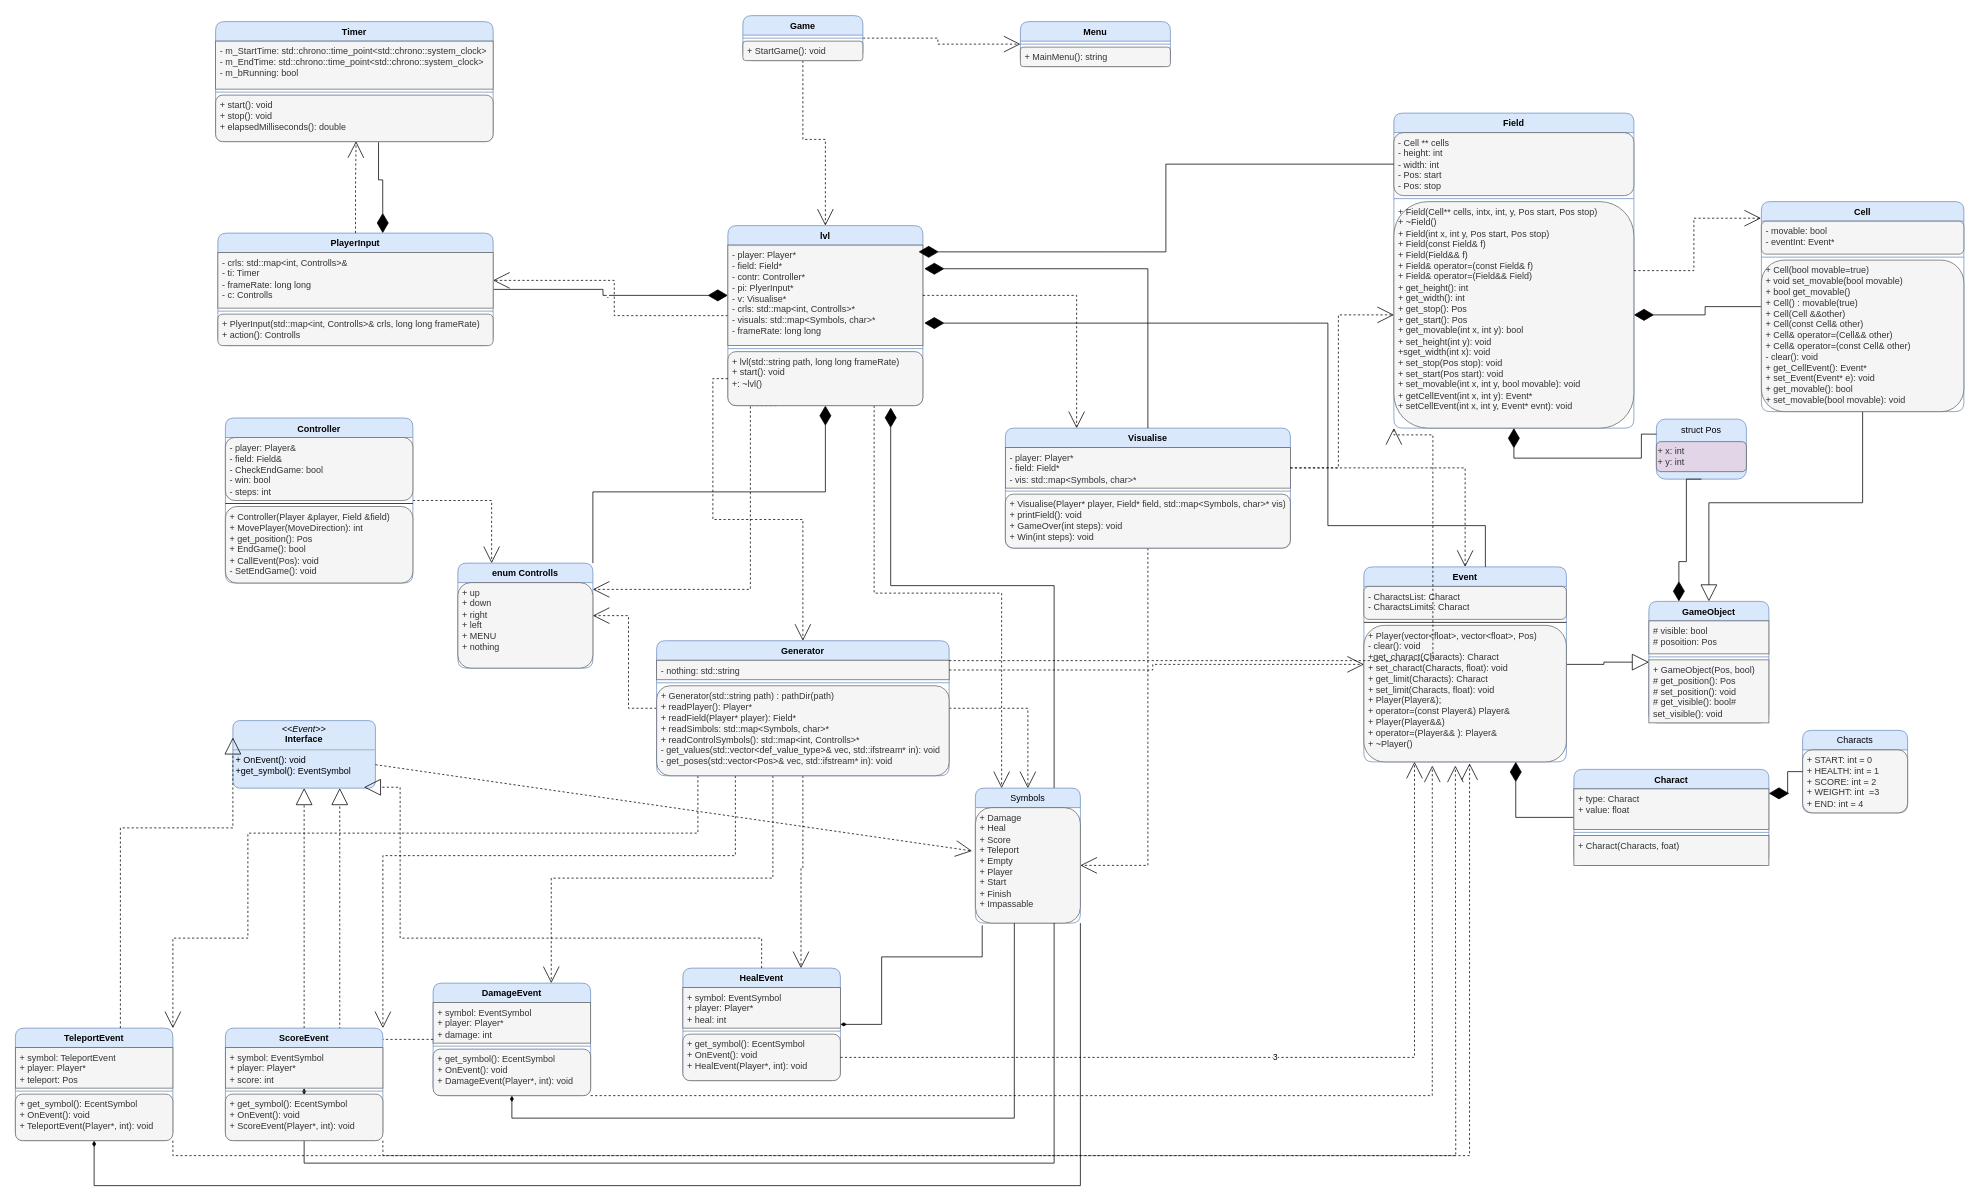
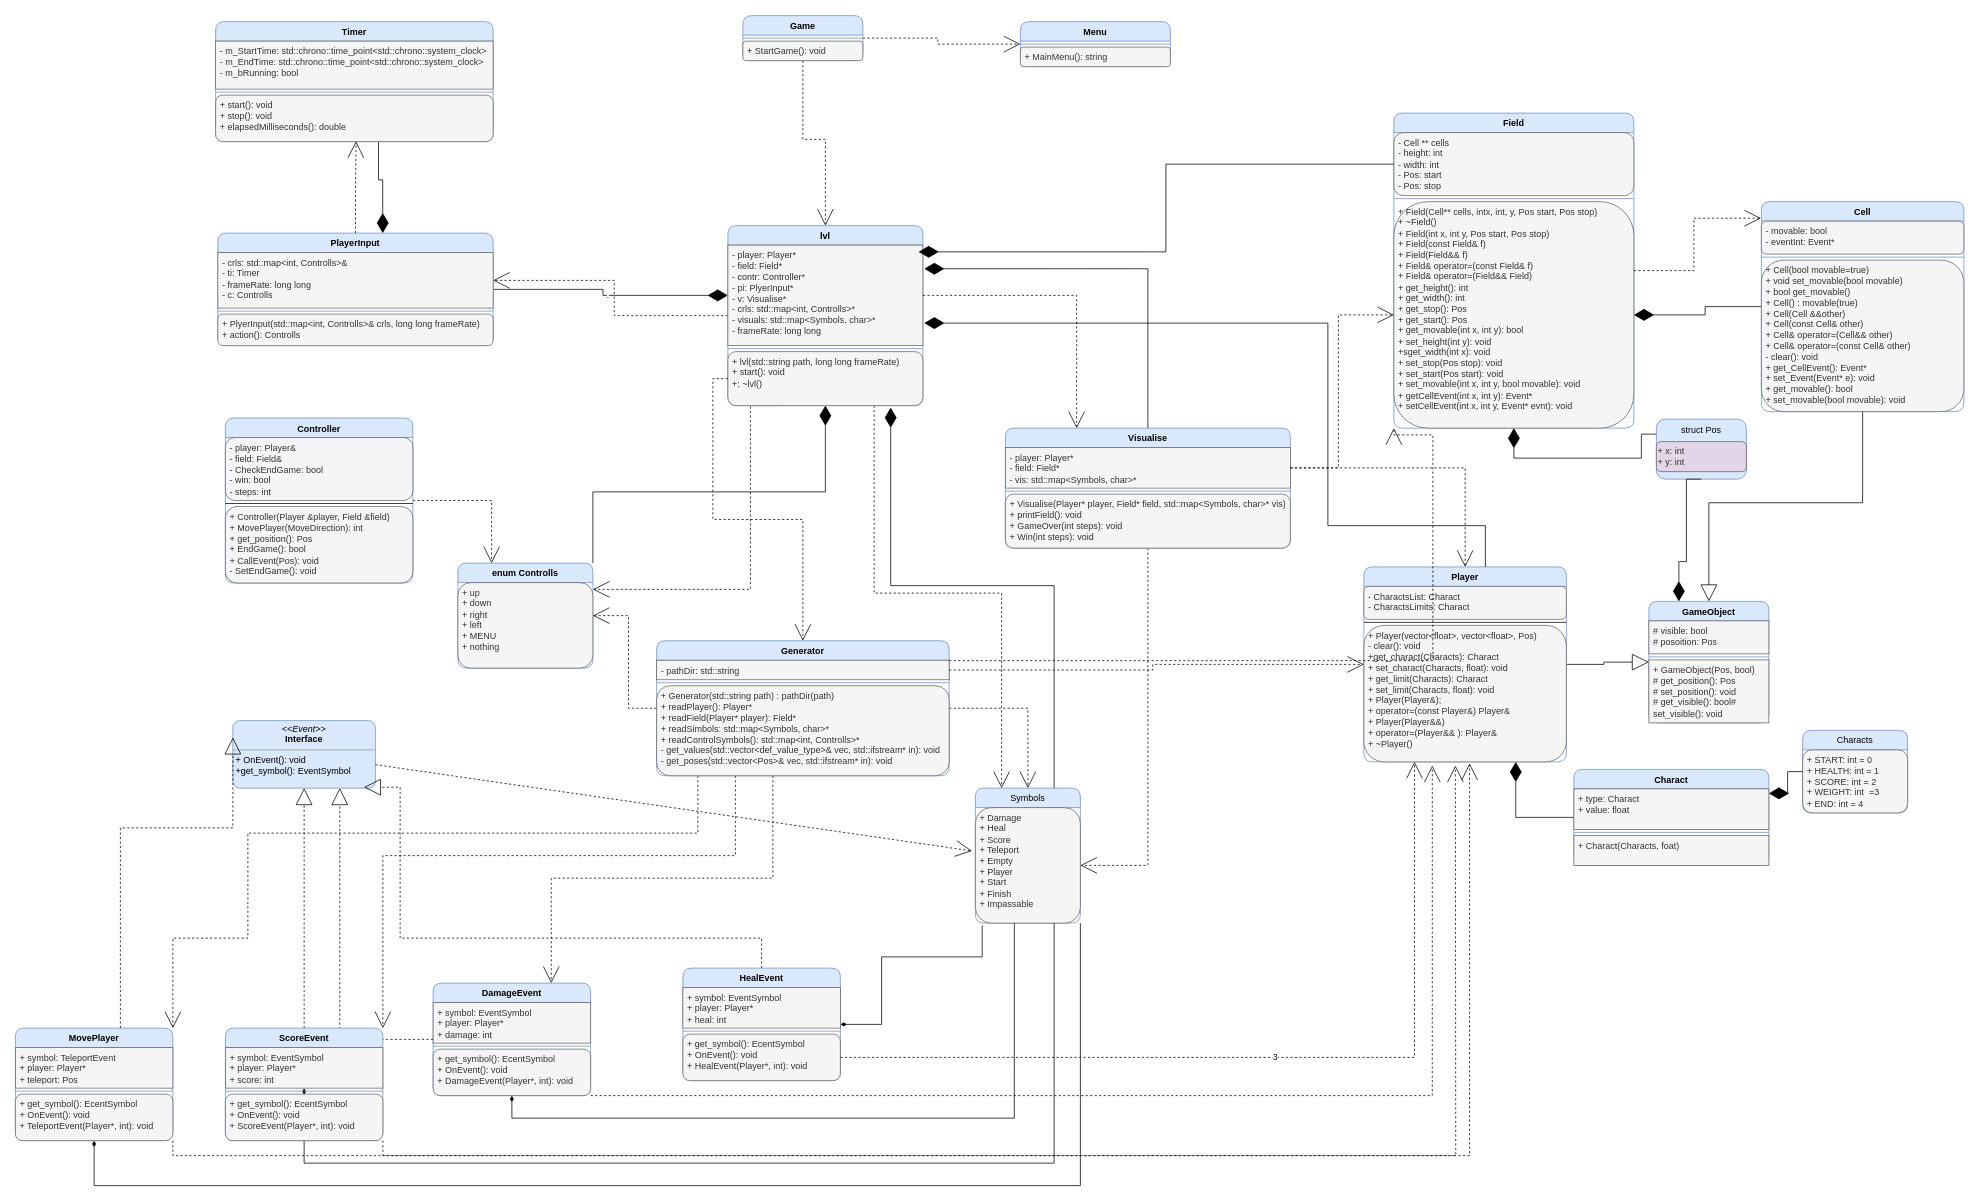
(1465, 577) -> (1465, 577)
(708, 671) -> (708, 671)
(801, 871) -> none
(94, 1039) -> (94, 1039)
